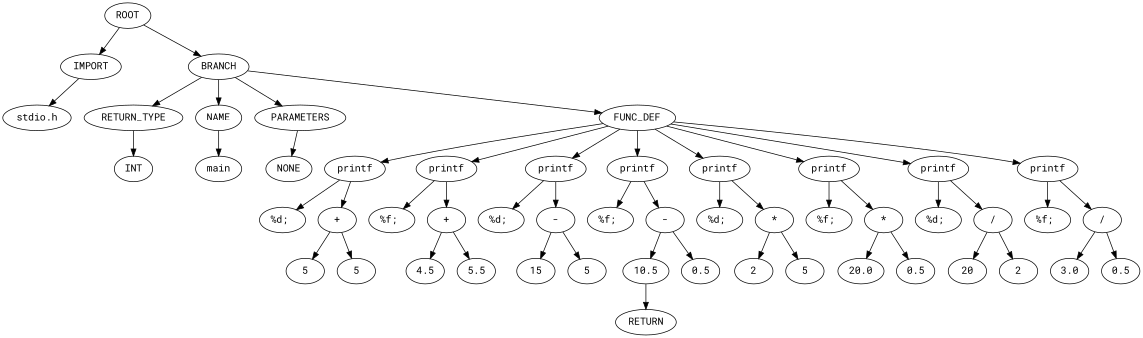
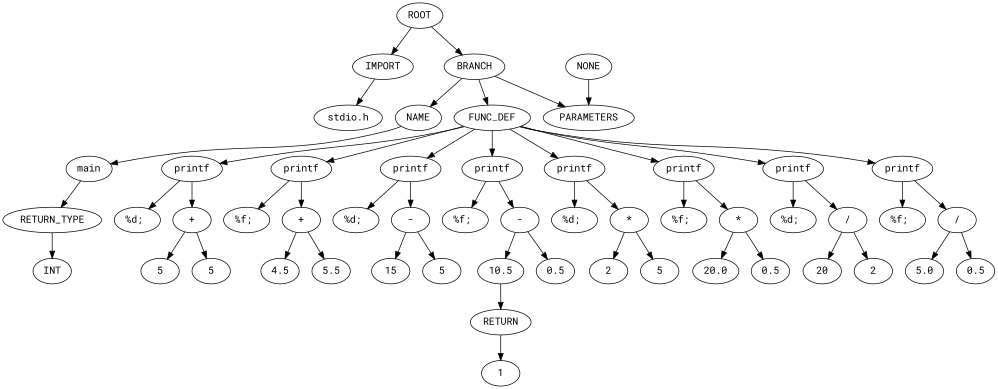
(180, 90) -> (73, 191)
(295, 140) -> (589, 89)
(1070, 271) -> (924, 271)
none -> (501, 373)
